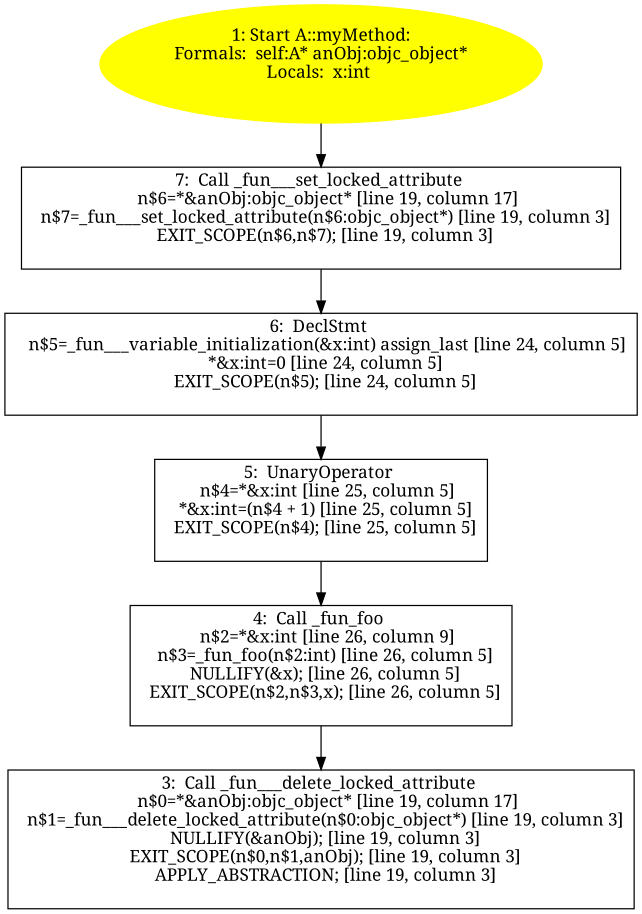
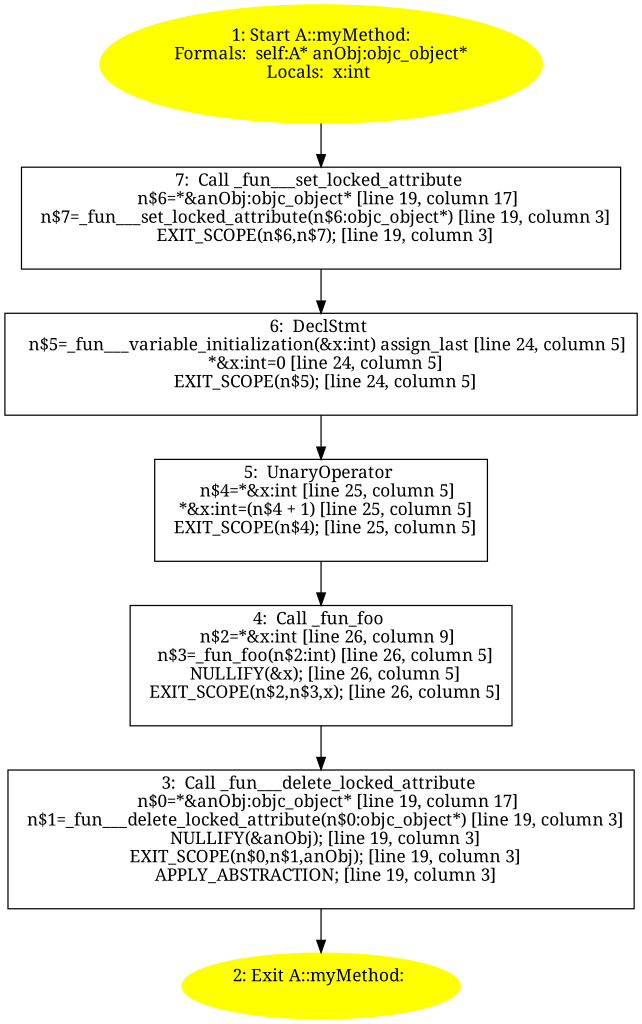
none -> (321, 986)
